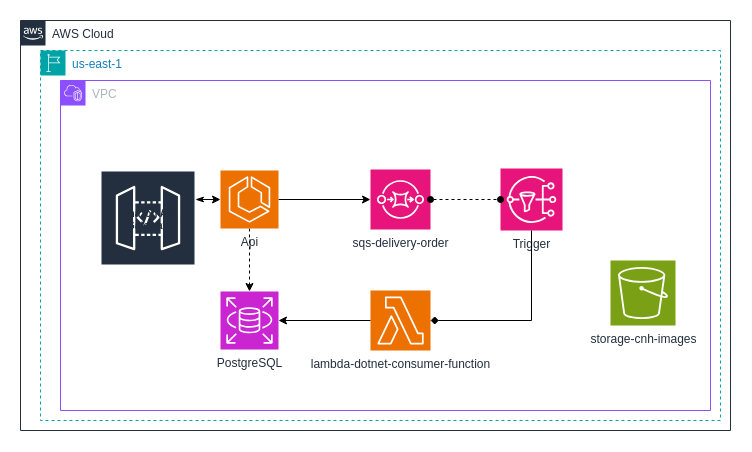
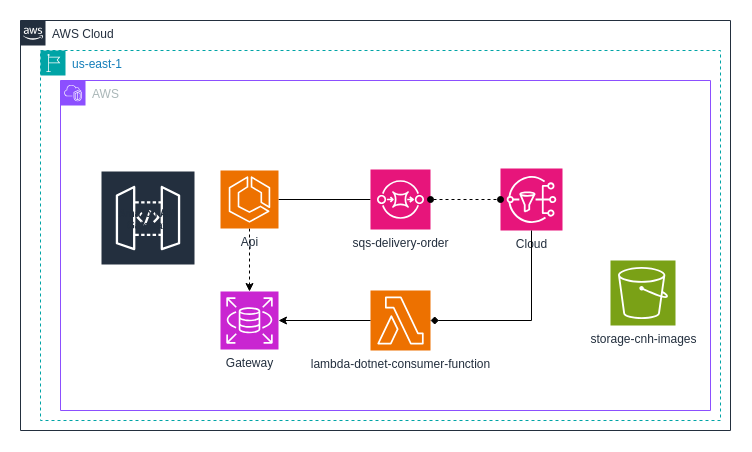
(103, 95) -> (103, 95)
(208, 200) -> none
(362, 200) -> (364, 200)
(532, 245) -> (532, 245)
(250, 364) -> (250, 364)
